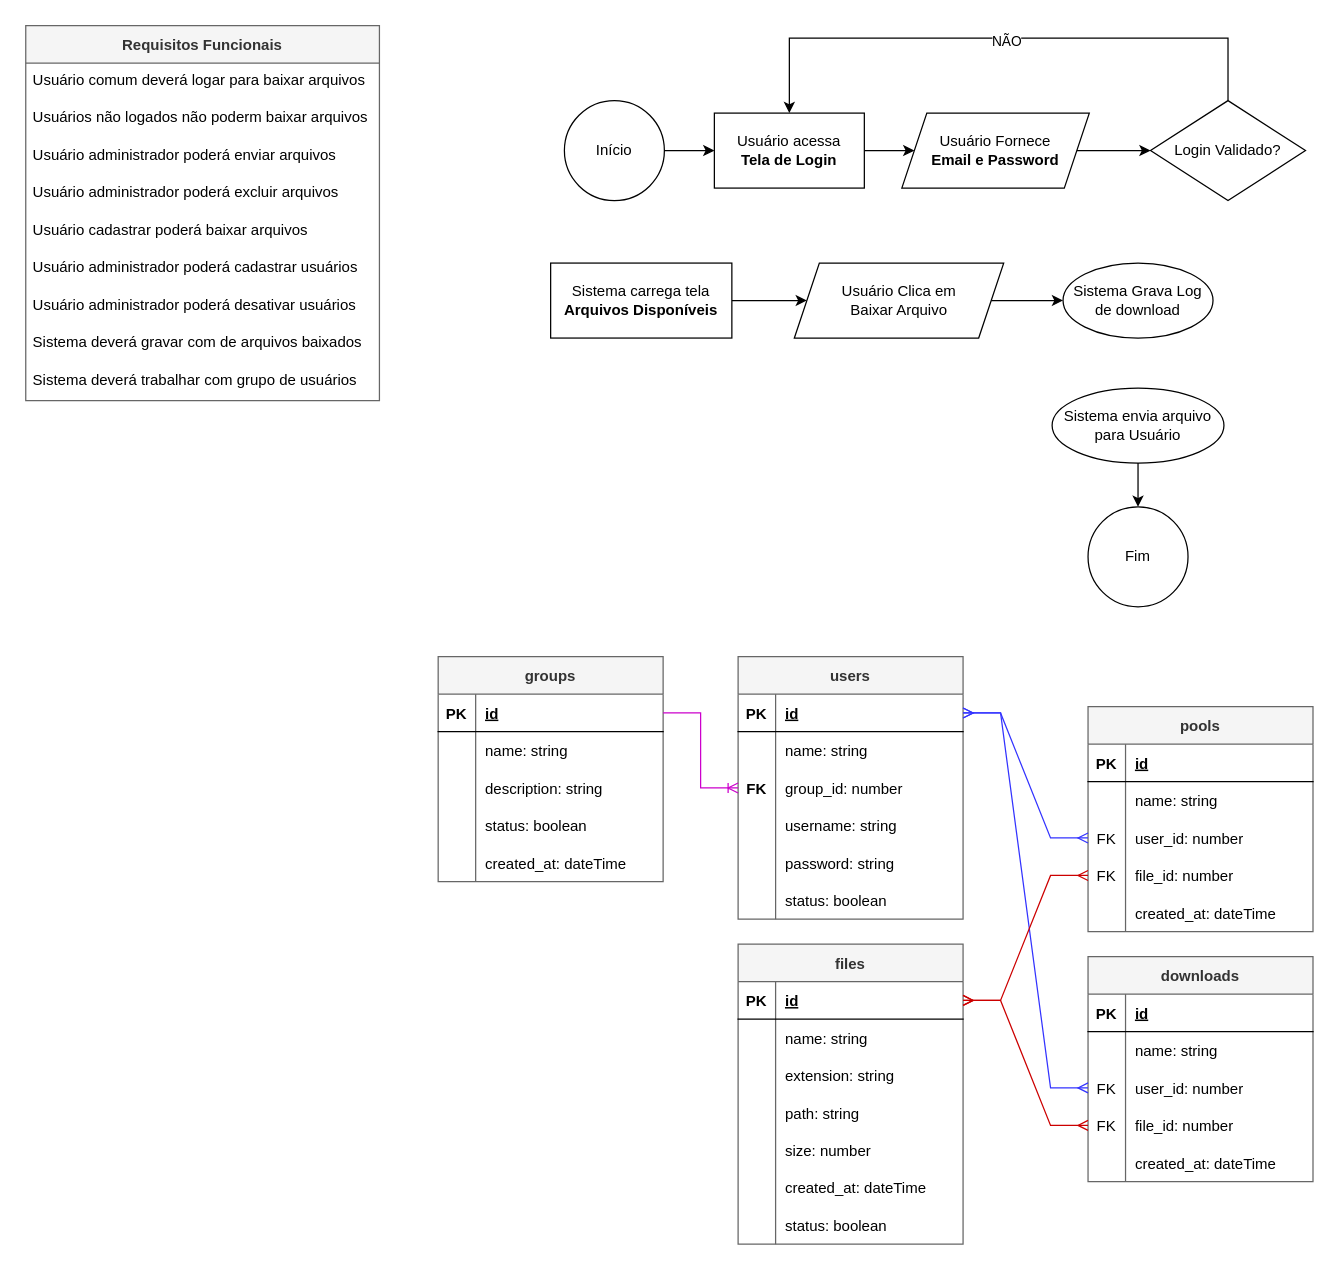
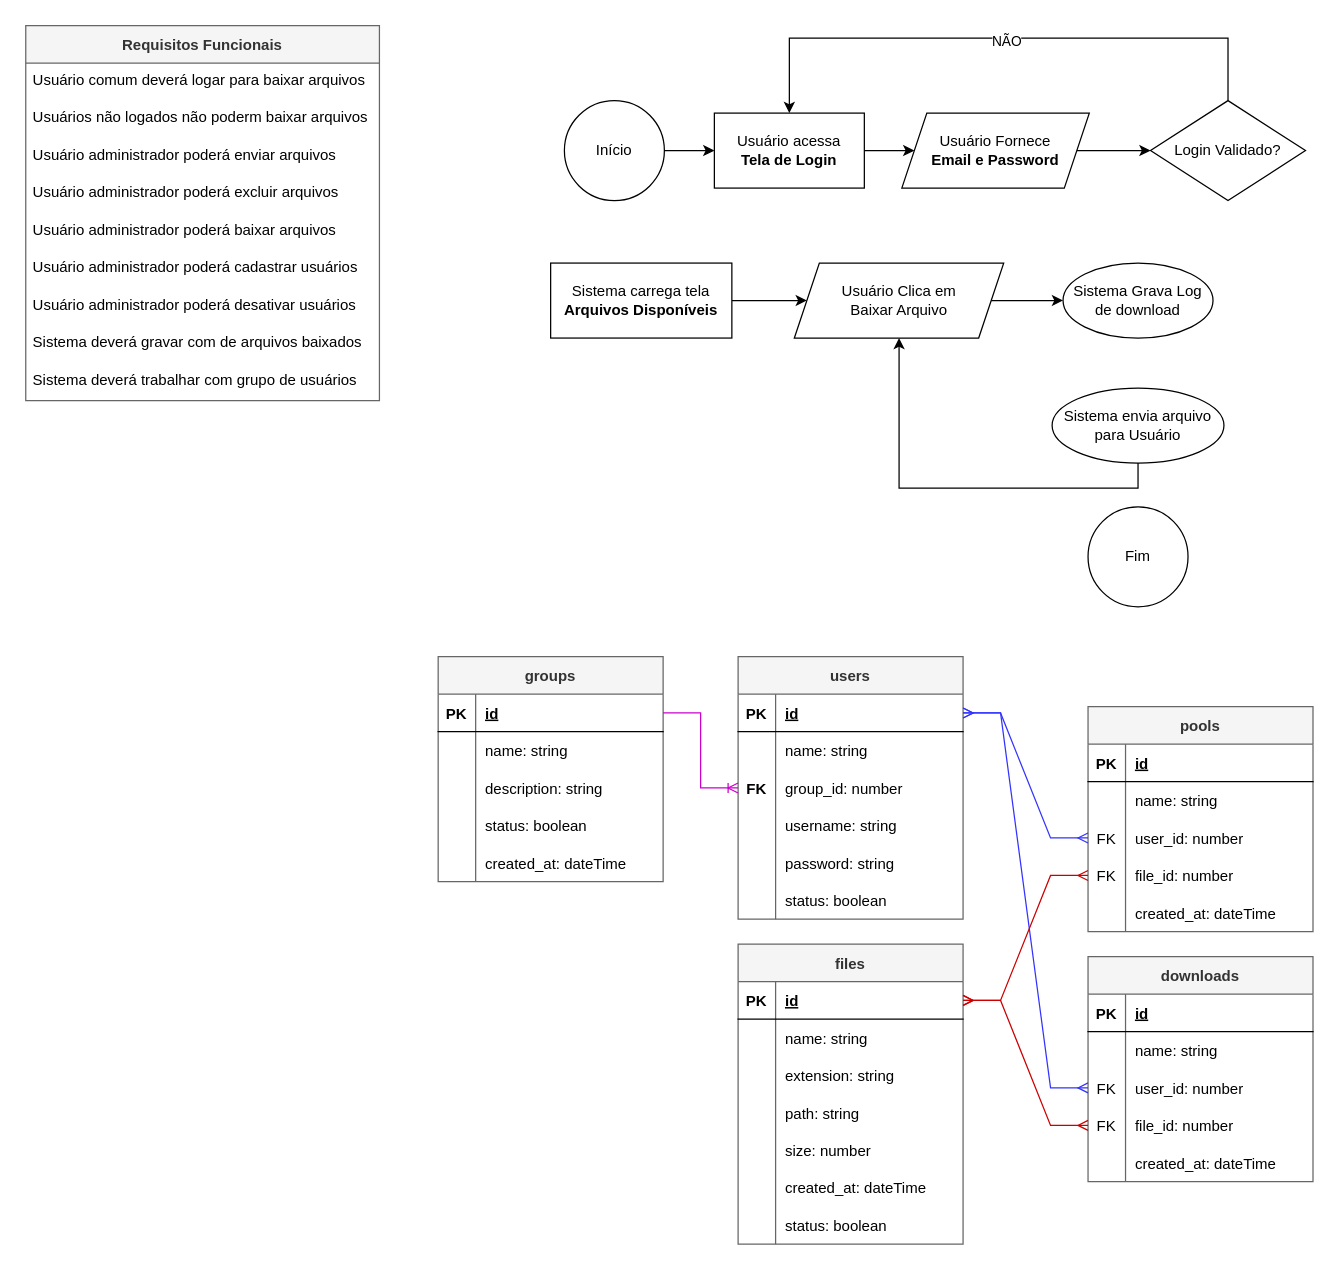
(187, 230) -> (200, 230)
(1138, 486) -> (949, 488)
